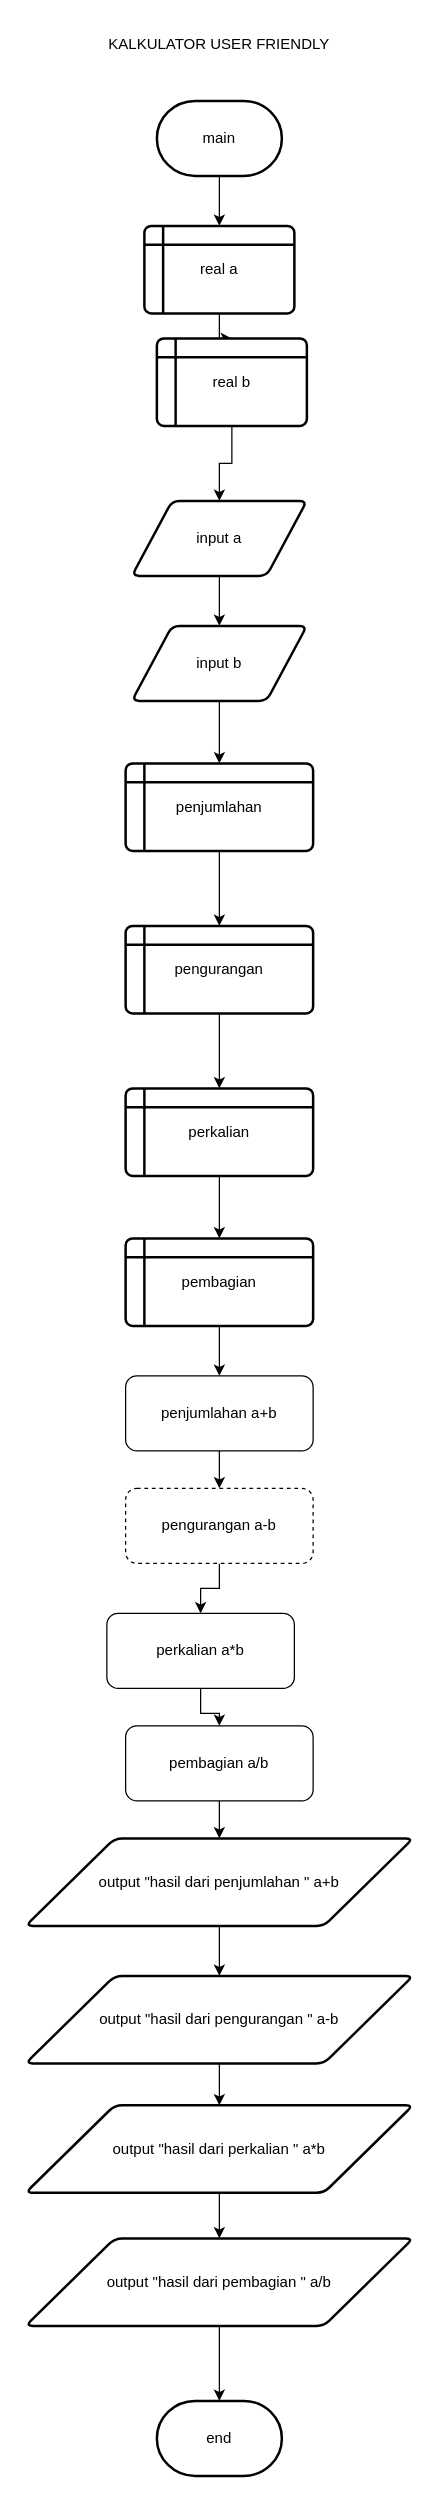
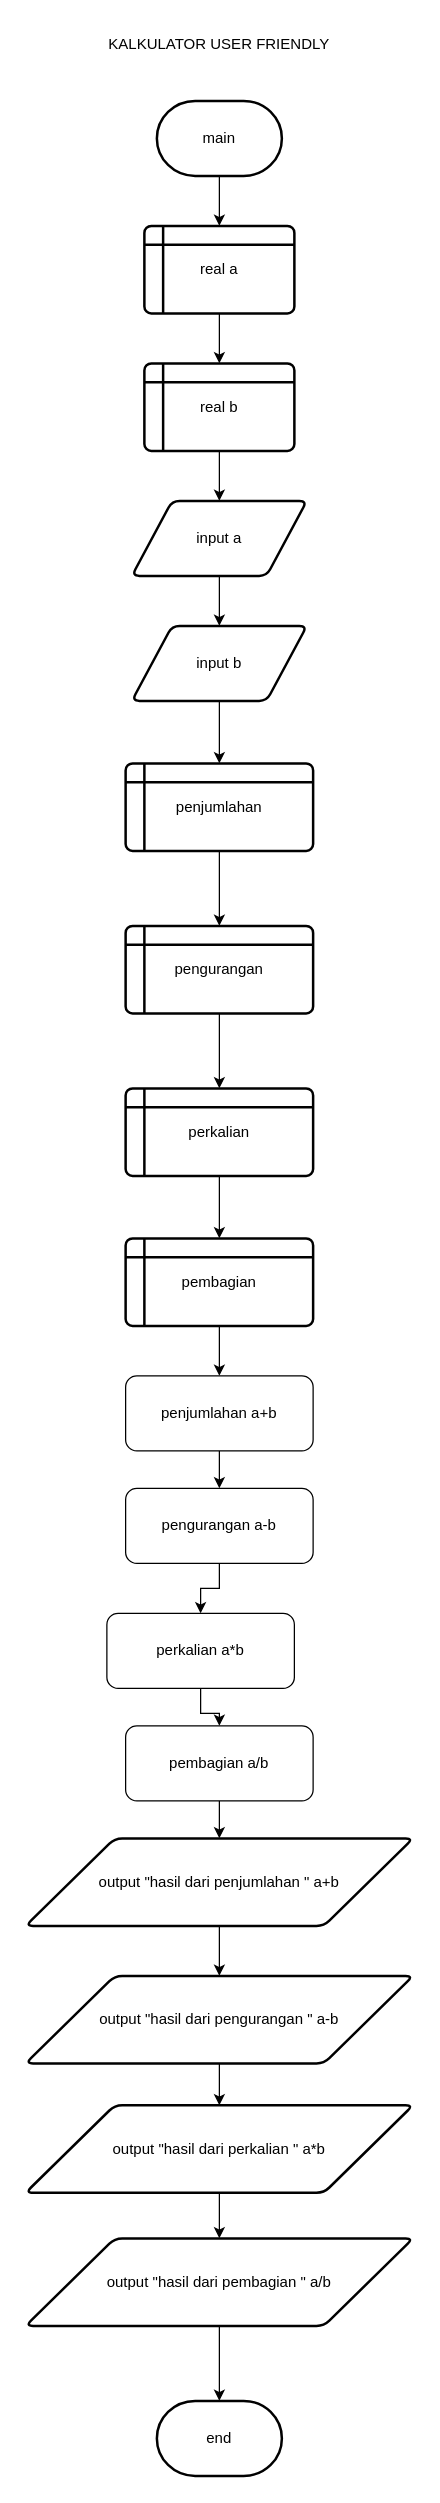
(232, 382) -> (219, 407)
(219, 1526) -> (219, 1526)
